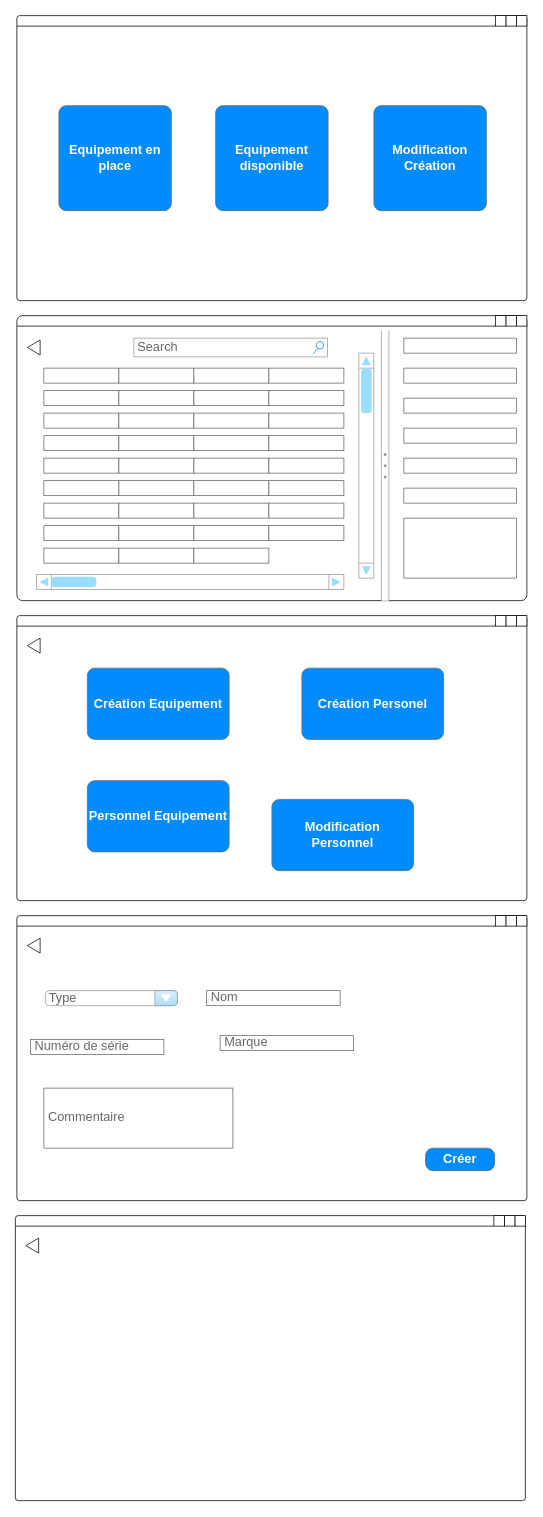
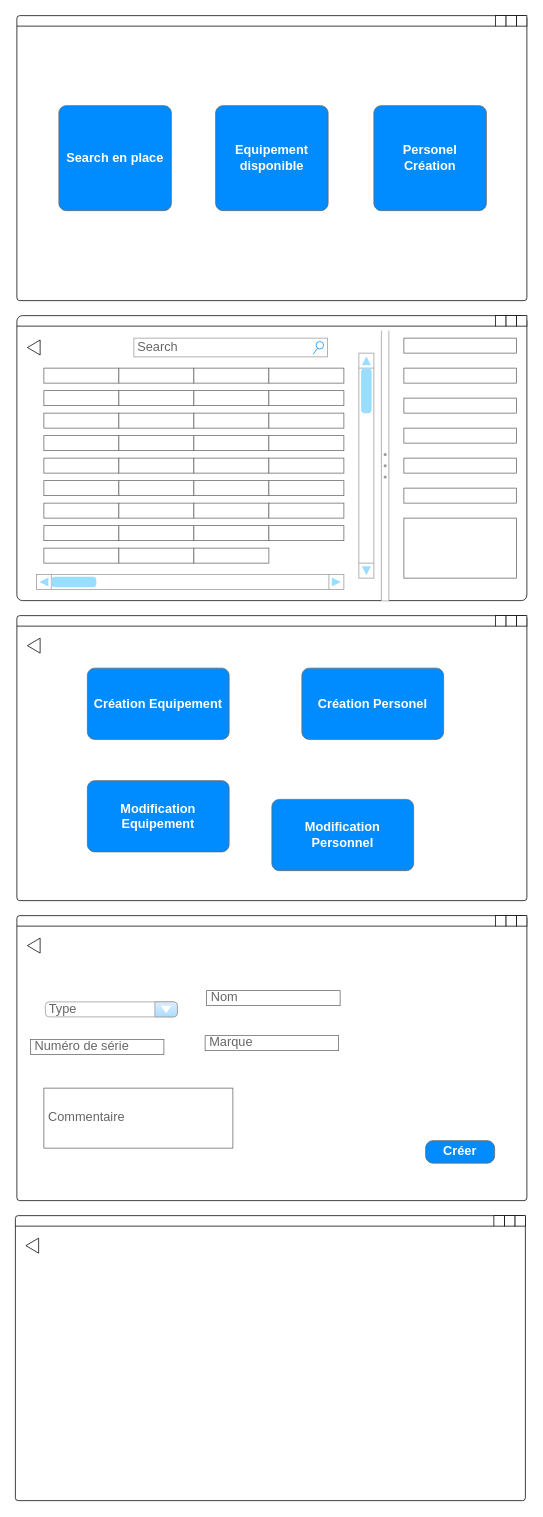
(115, 158) -> (115, 158)
(430, 158) -> (430, 158)
(158, 816) -> (158, 816)
(111, 998) -> (111, 1009)
(287, 1043) -> (272, 1043)
(460, 1159) -> (460, 1152)
